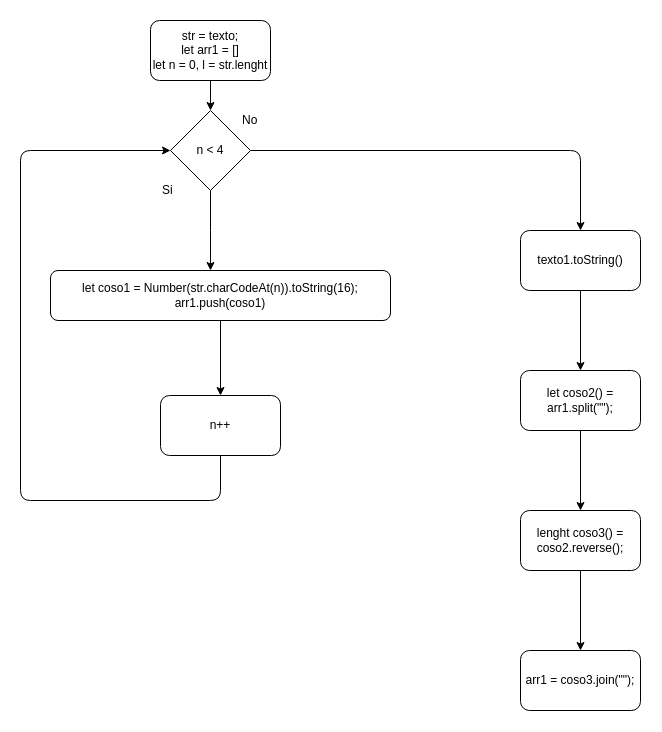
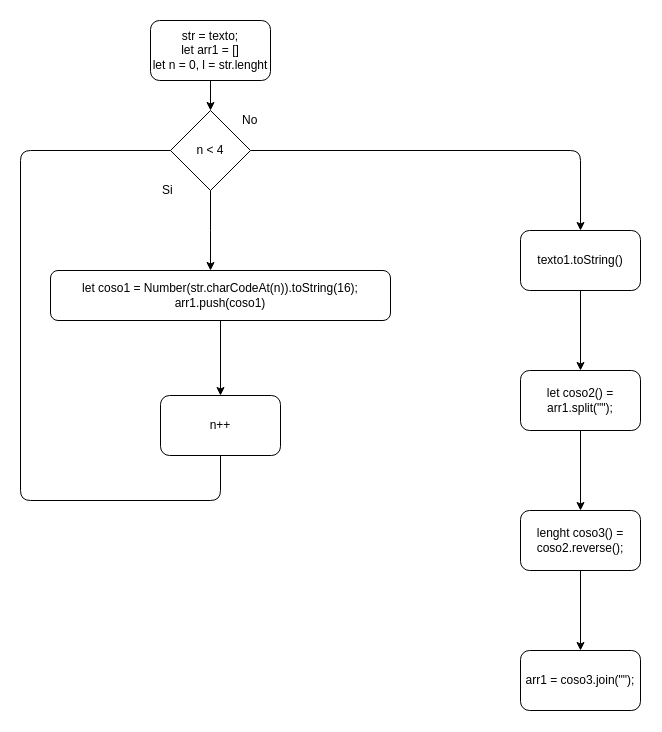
(162, 151) -> (165, 151)
